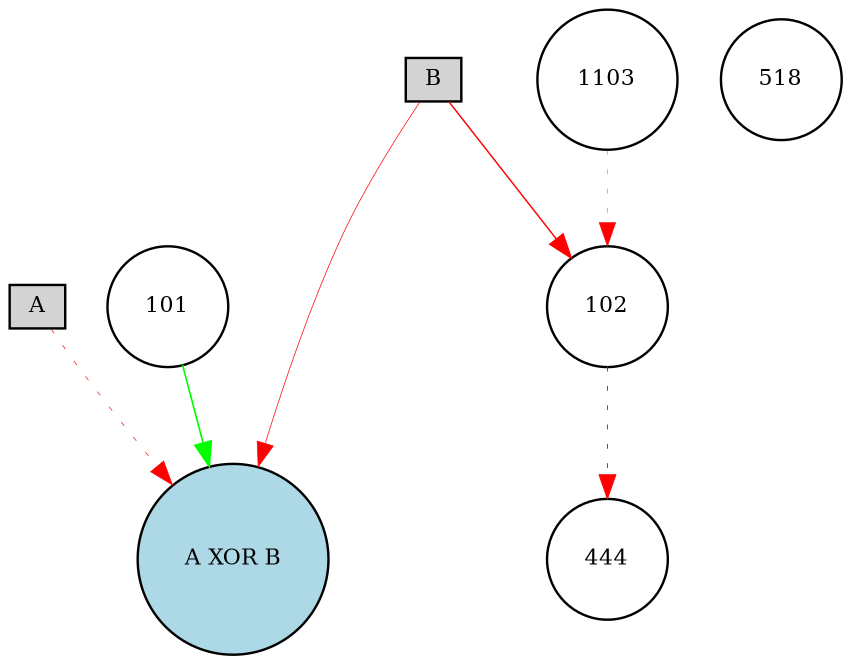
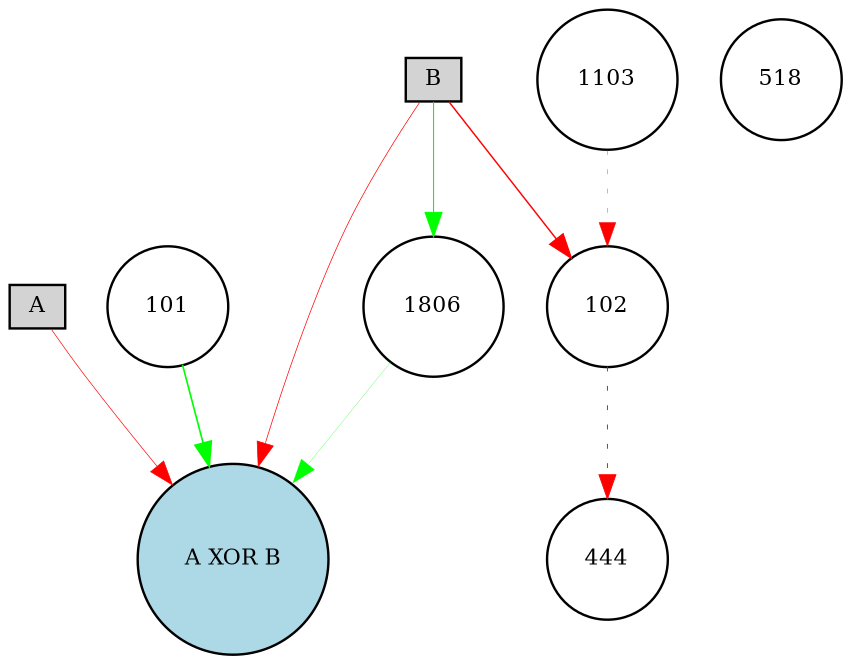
none -> (434, 307)
(103, 399) -> (103, 399)
